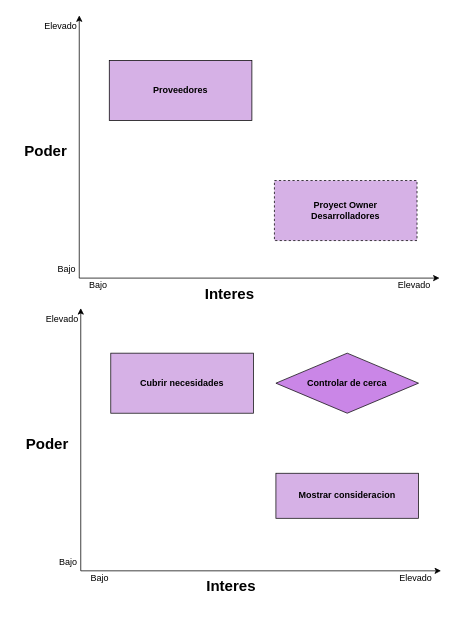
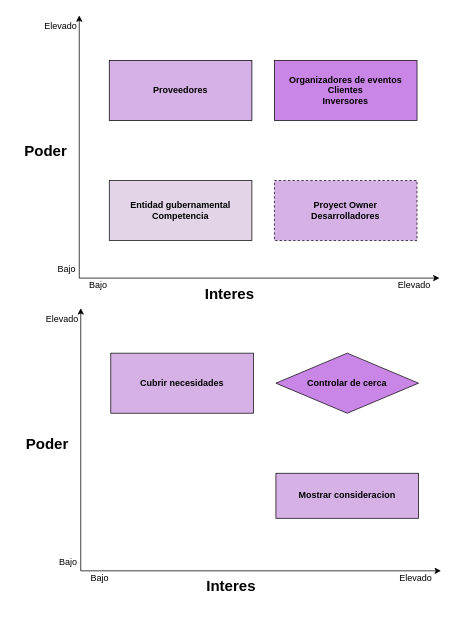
none -> (345, 90)
none -> (180, 210)
